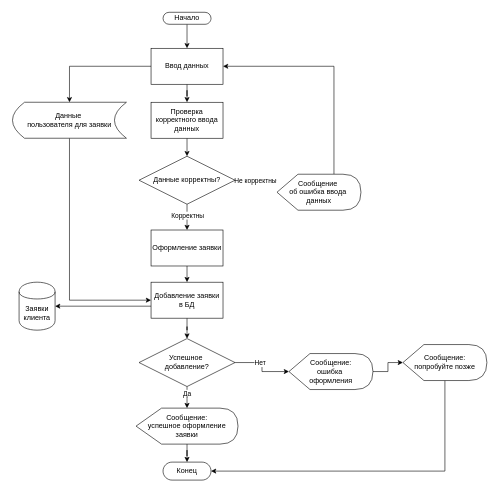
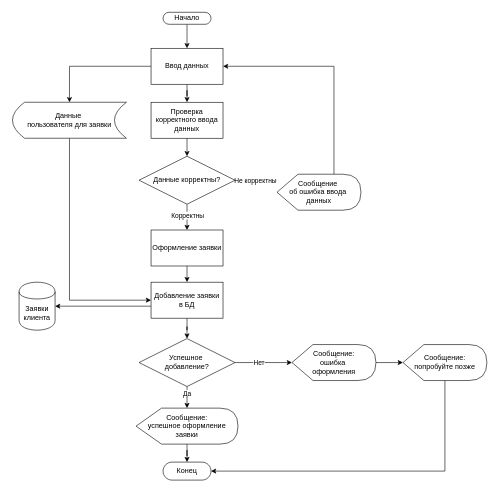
(331, 372) -> (334, 363)
